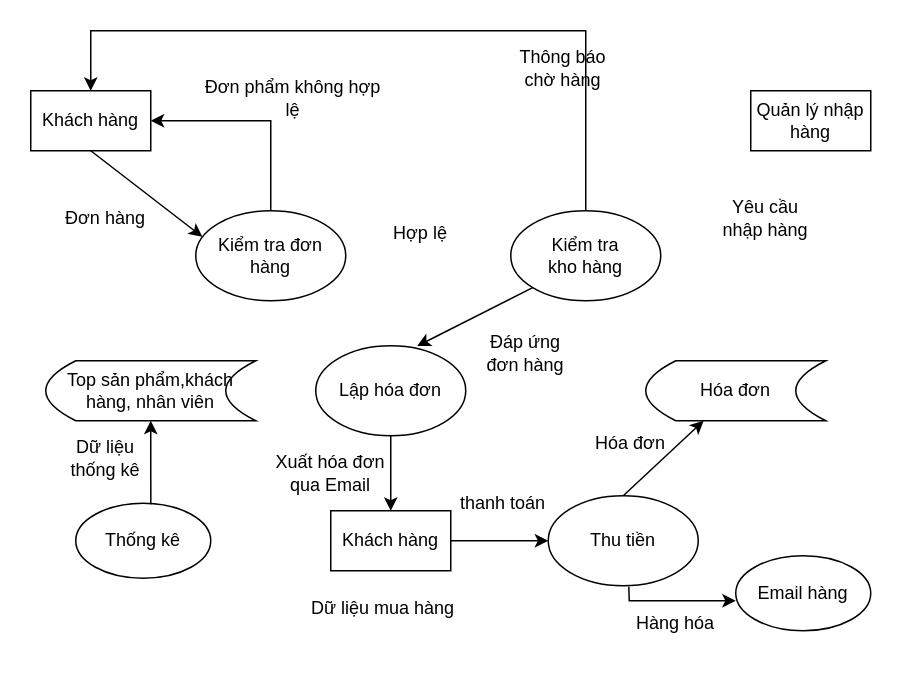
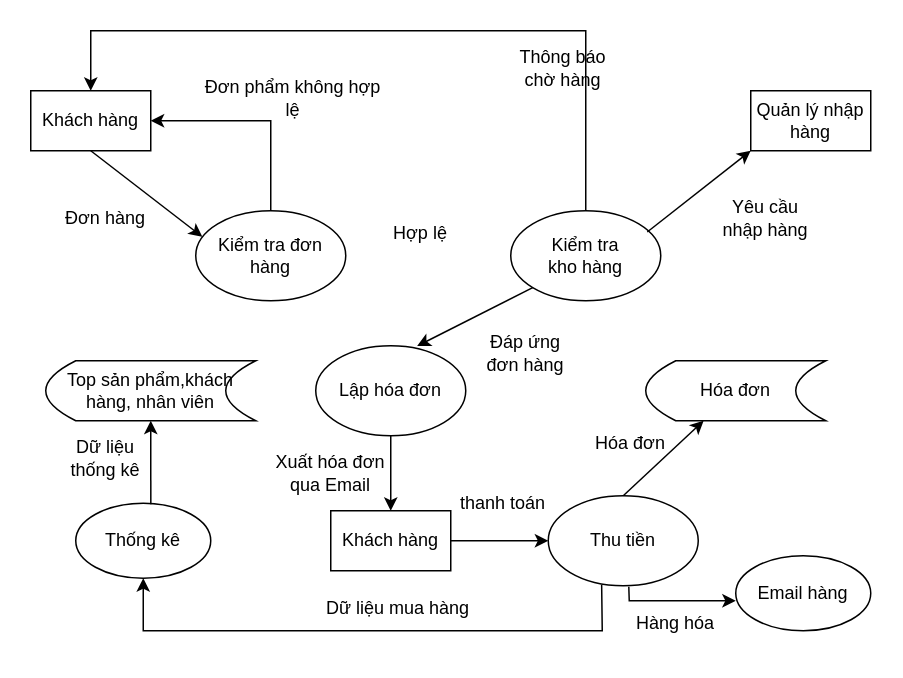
none -> (695, 194)
(383, 608) -> (398, 608)
none -> (375, 631)
